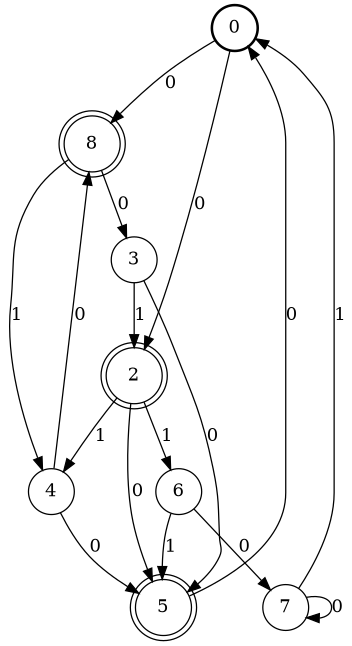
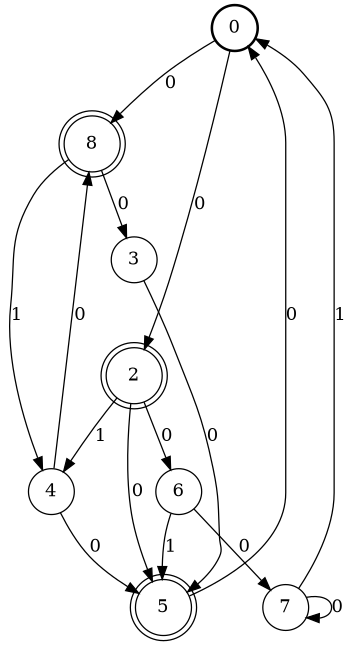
(134, 309) -> none
(167, 436) -> (167, 436)
